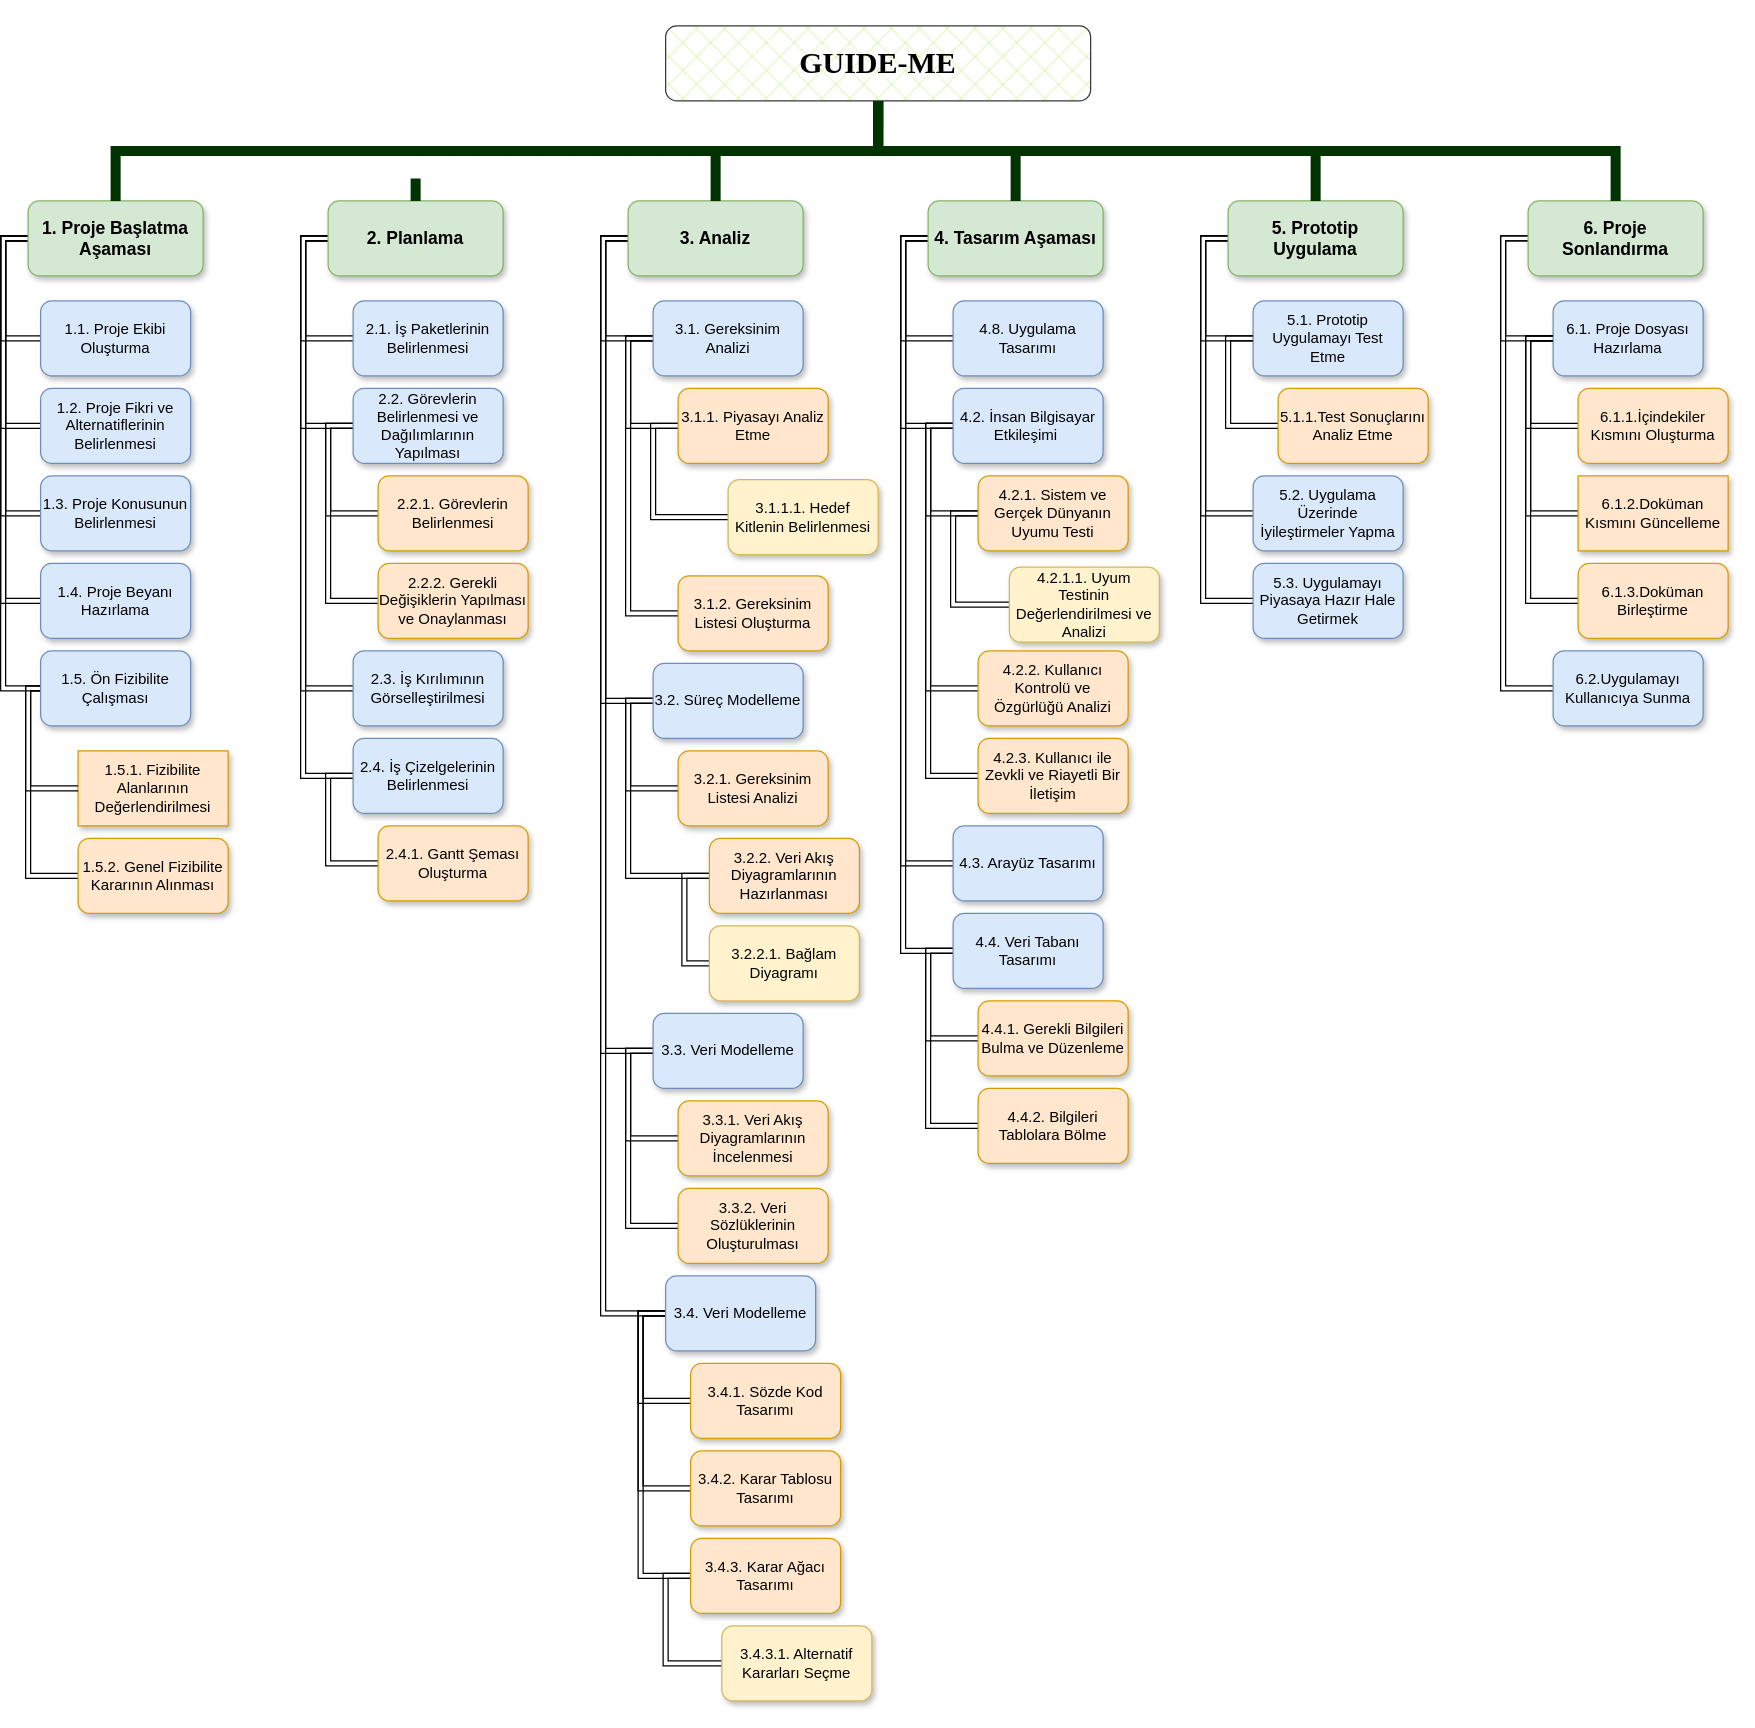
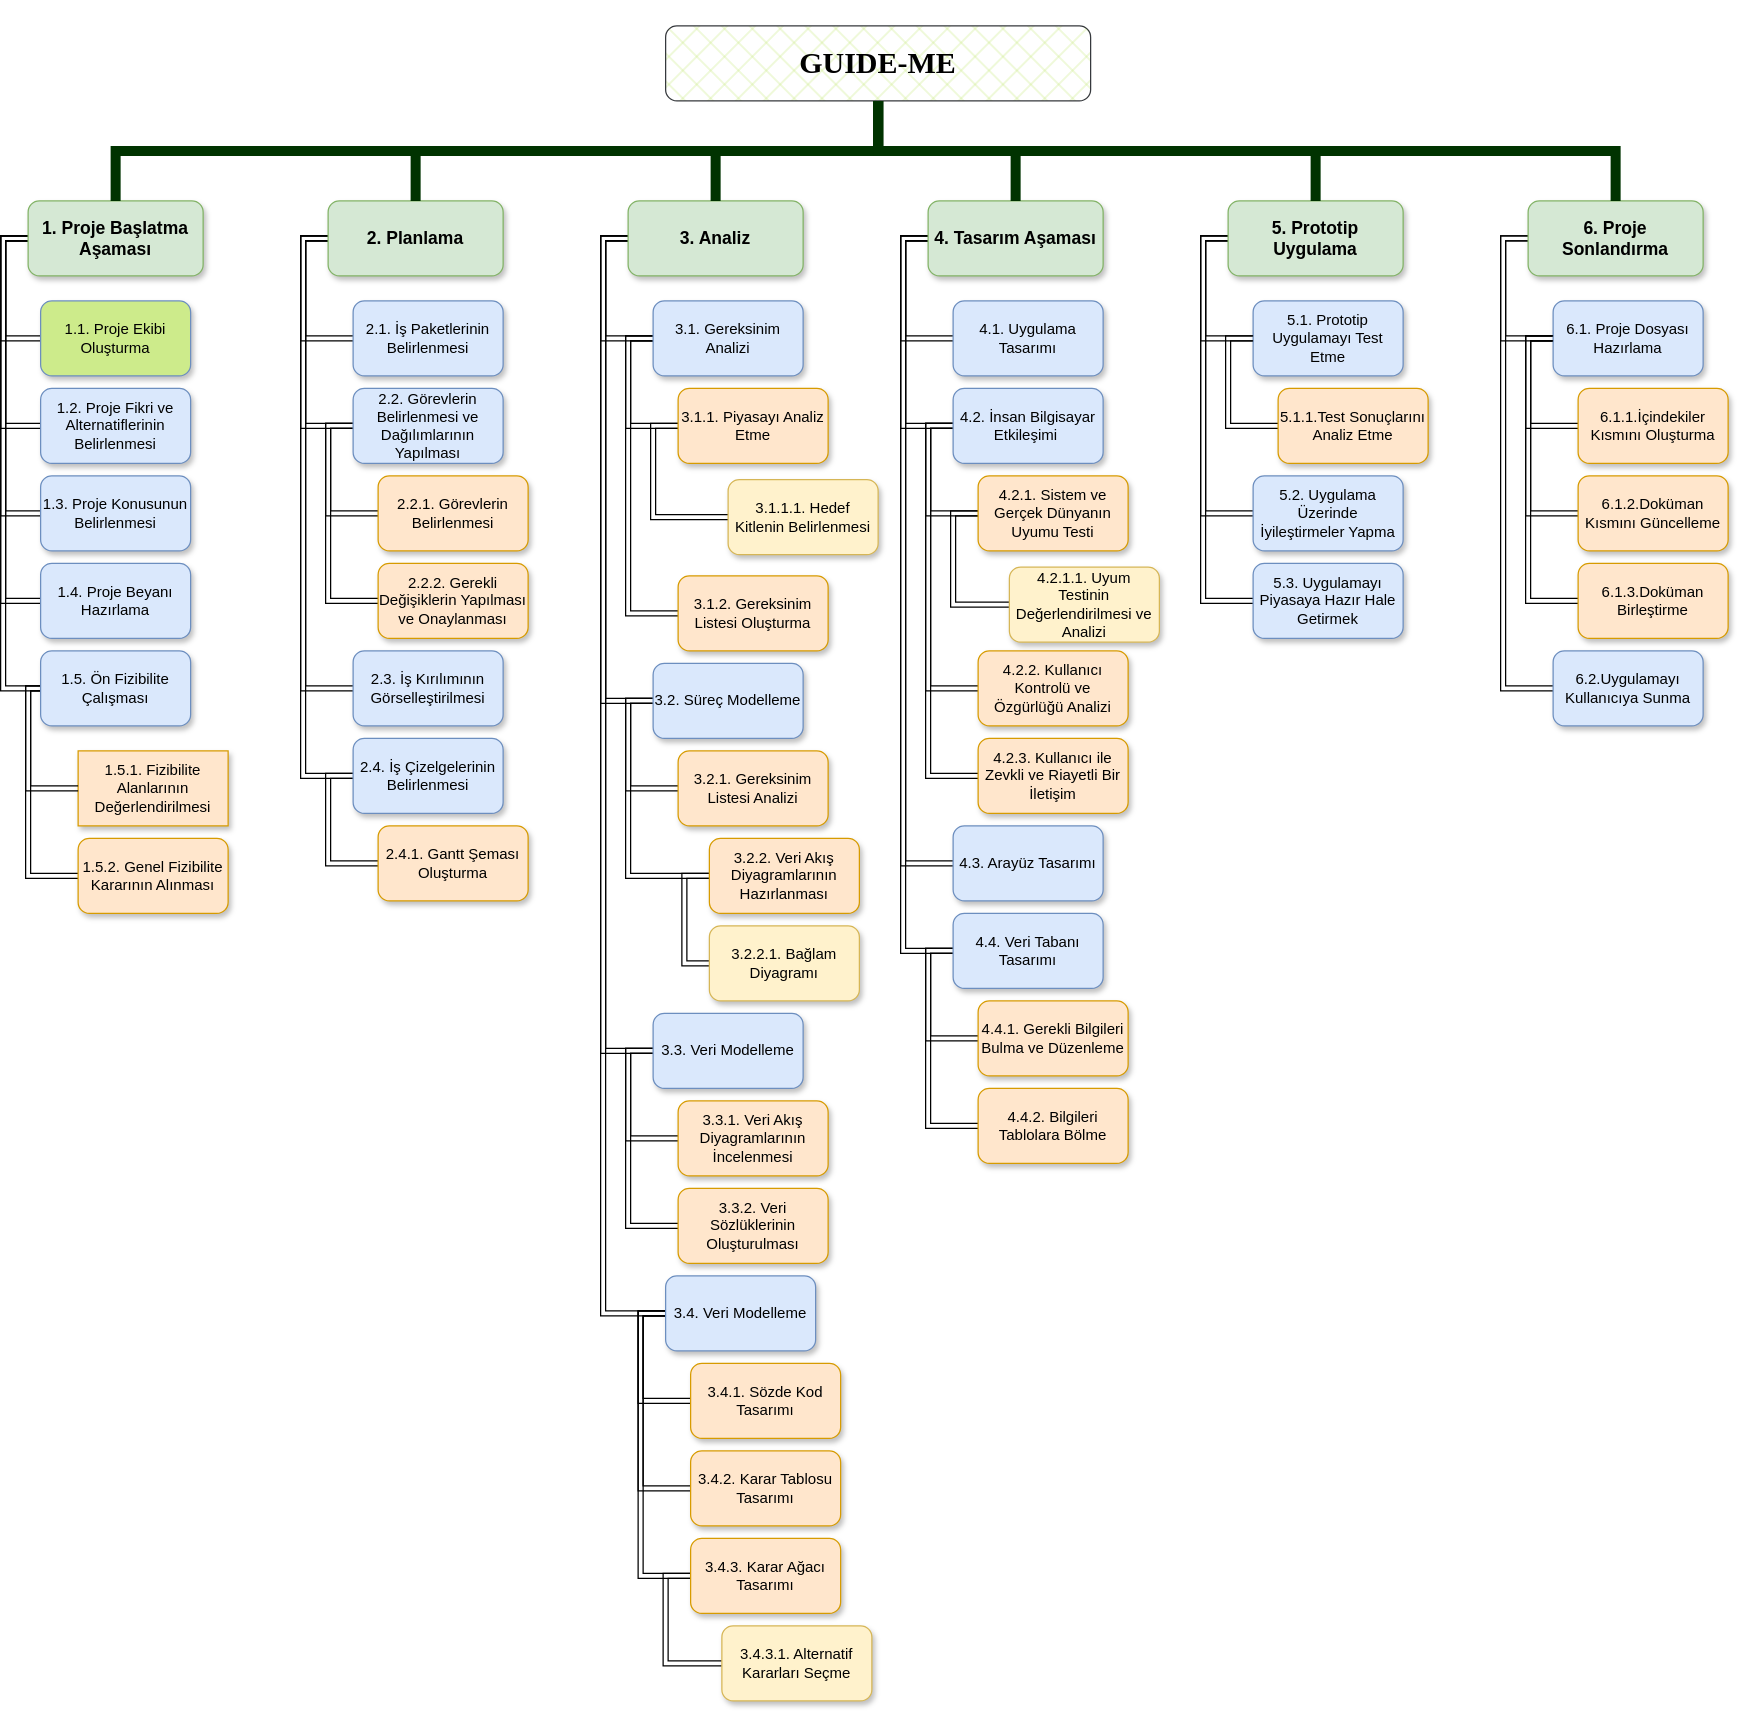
(416, 166) -> (416, 166)
(116, 338) -> (116, 338)
(1028, 338) -> (1028, 338)
(1653, 513) -> (1653, 513)
